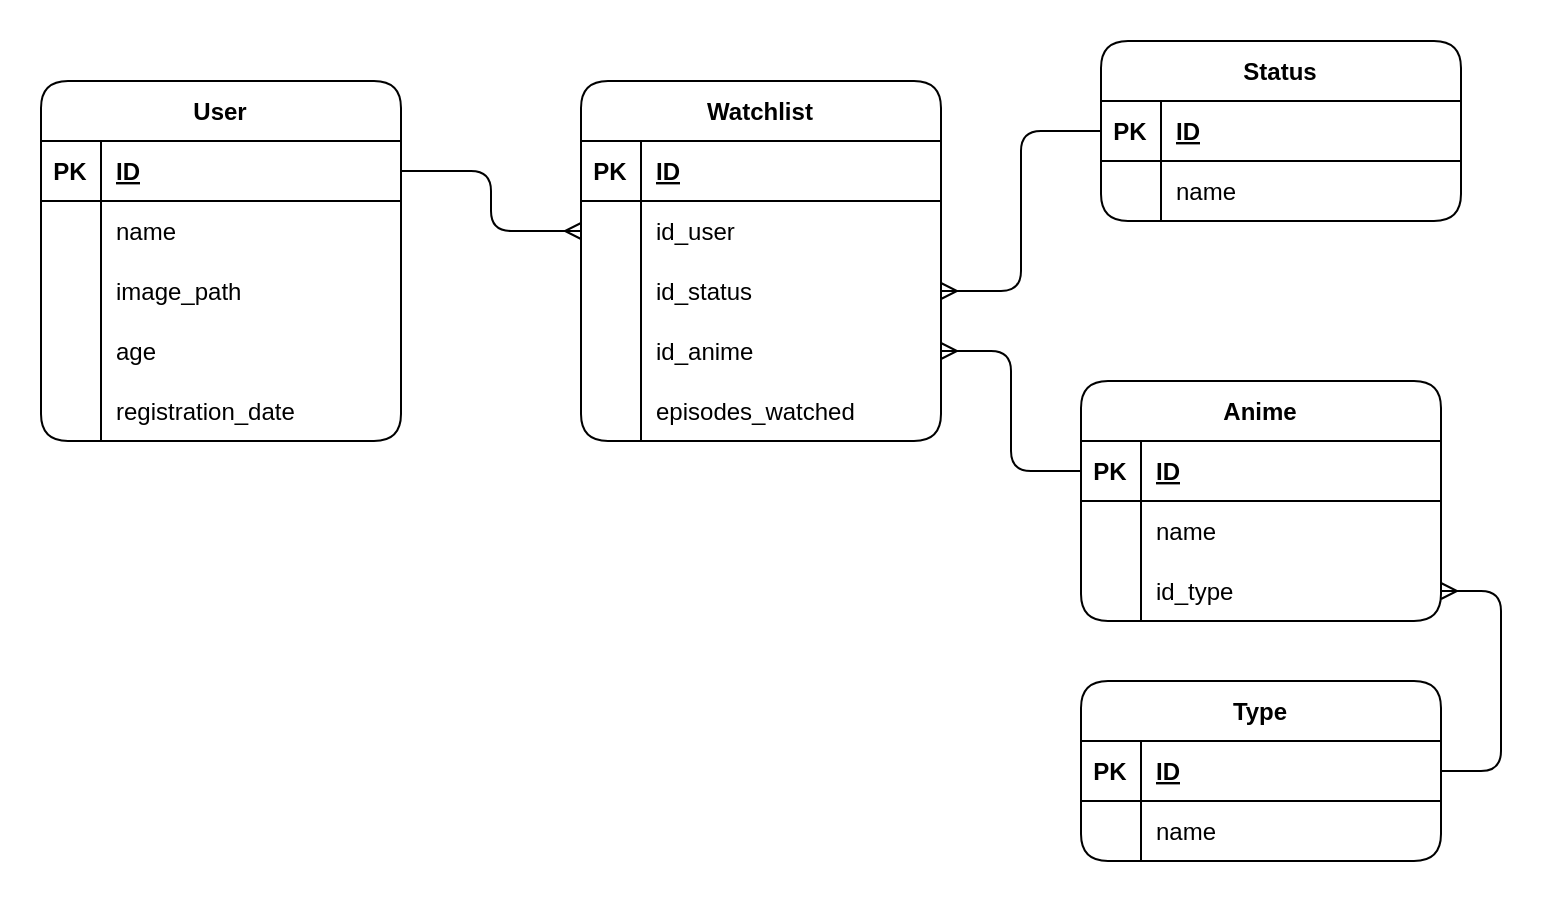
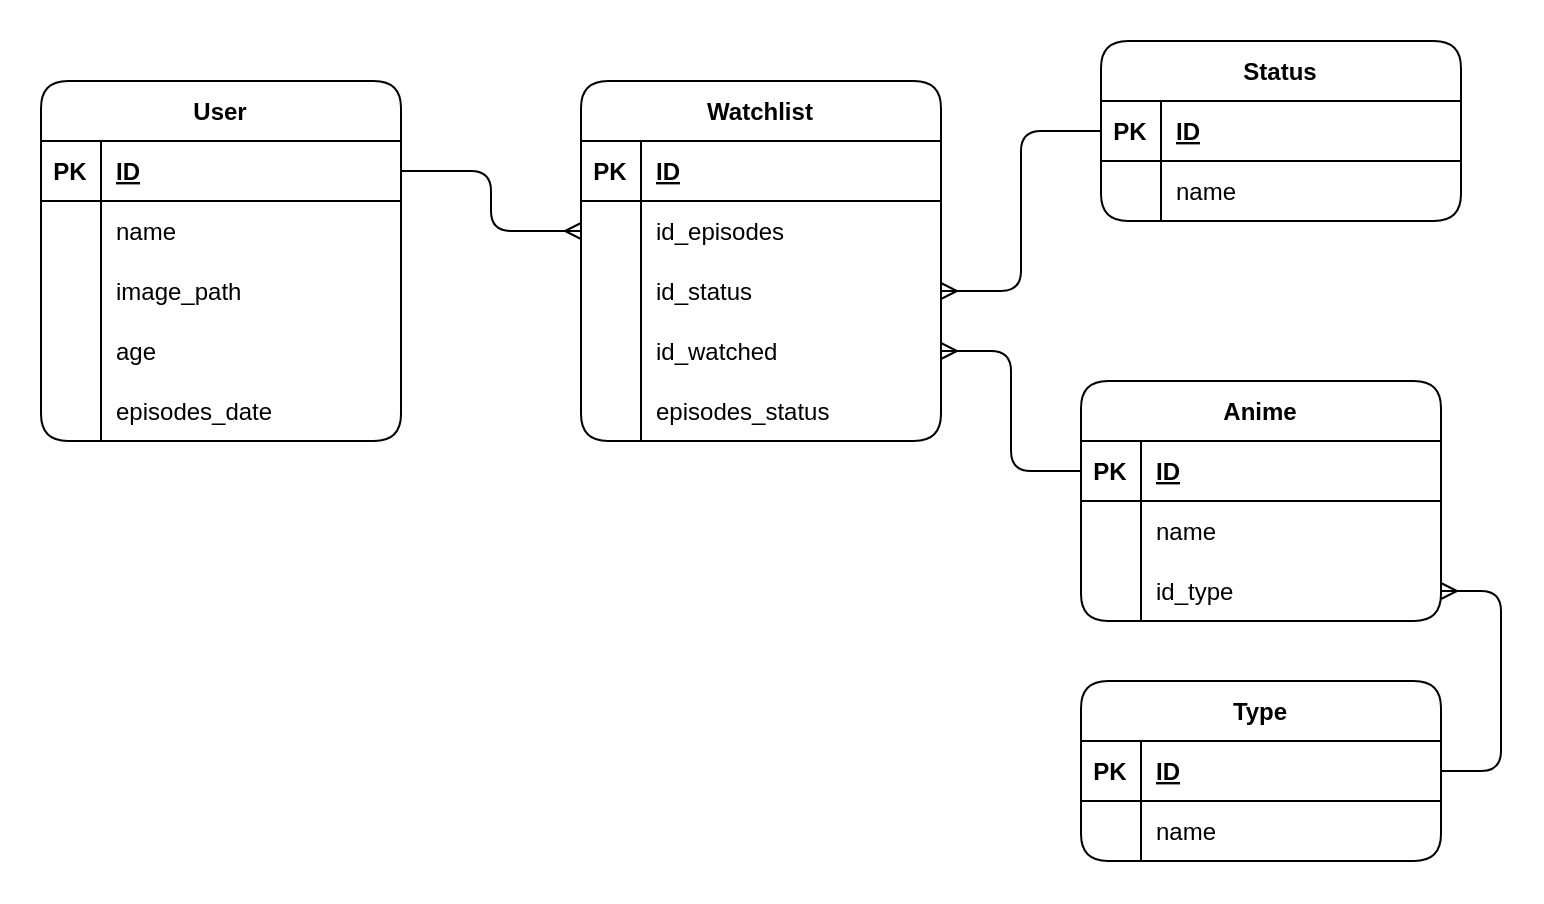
(700, 232) -> (724, 232)
(704, 352) -> (720, 352)
(224, 412) -> (200, 412)
(760, 412) -> (754, 412)
